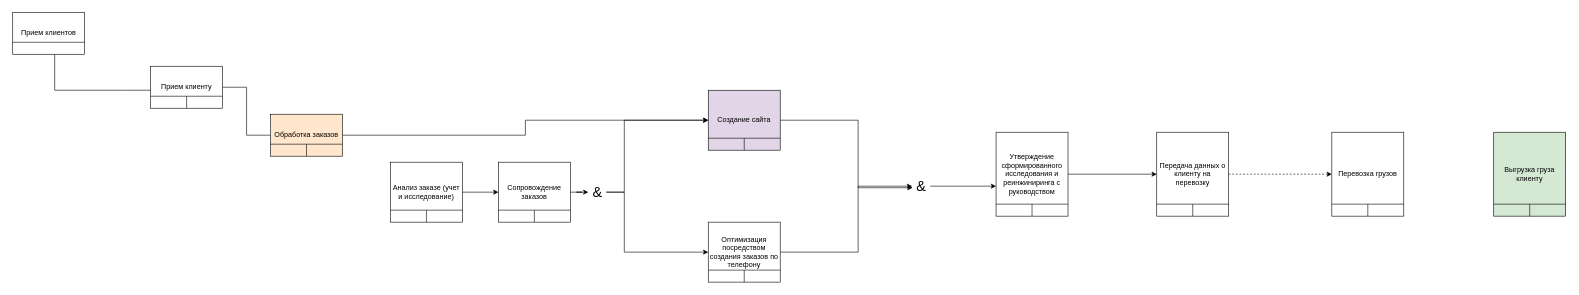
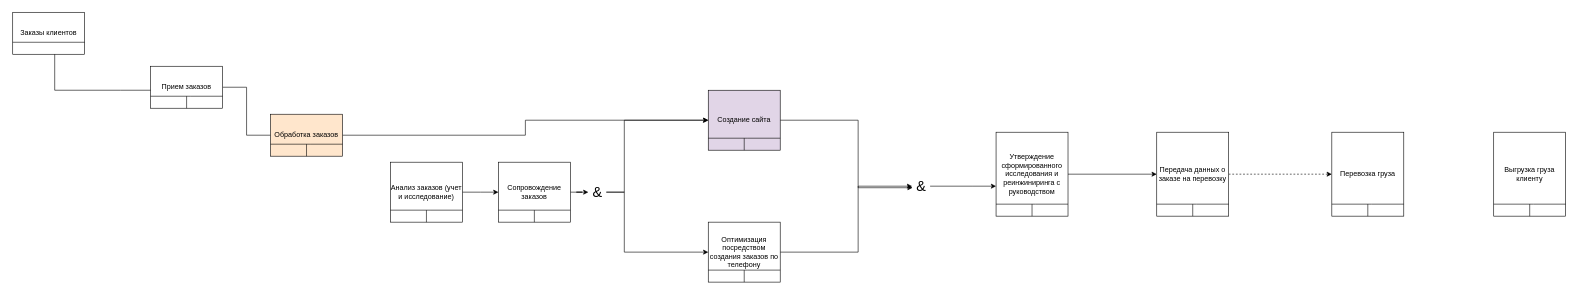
(48, 33) -> (48, 33)
(186, 87) -> (186, 87)
(1193, 174) -> (1193, 174)
(1368, 174) -> (1368, 174)
(1530, 174) -> (1530, 174)
(426, 192) -> (426, 192)
